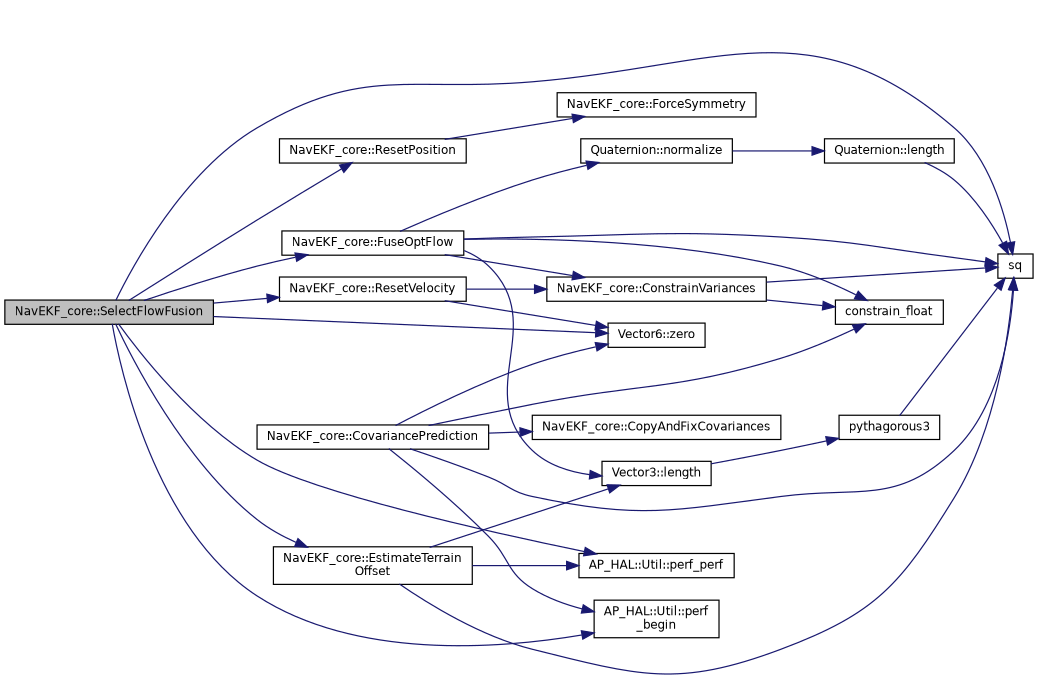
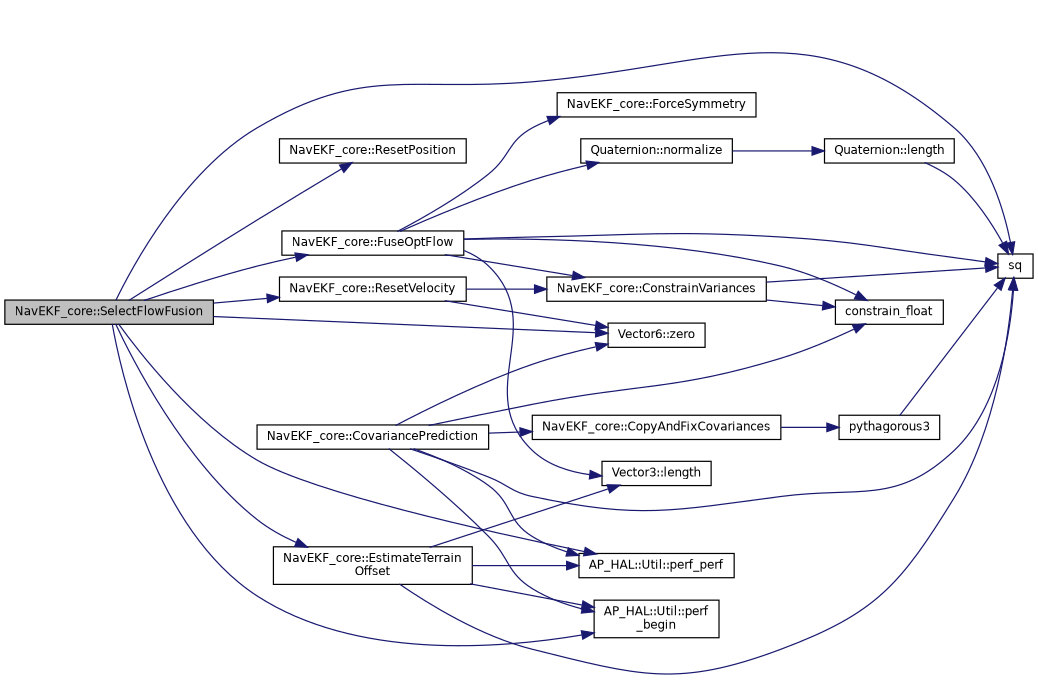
(509, 129) -> (478, 182)
(769, 453) -> (804, 427)
none -> (497, 493)
none -> (526, 594)
